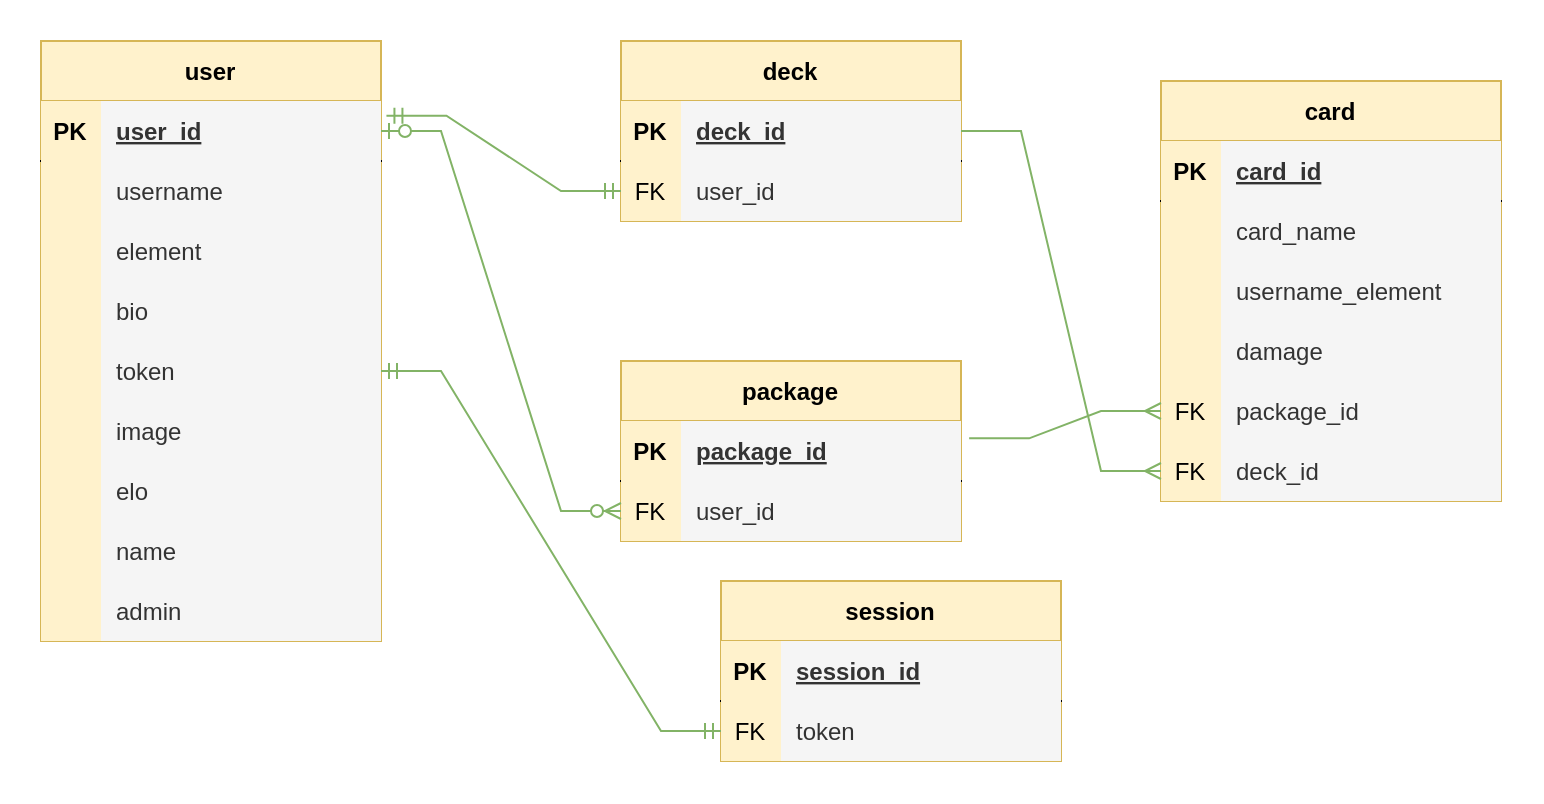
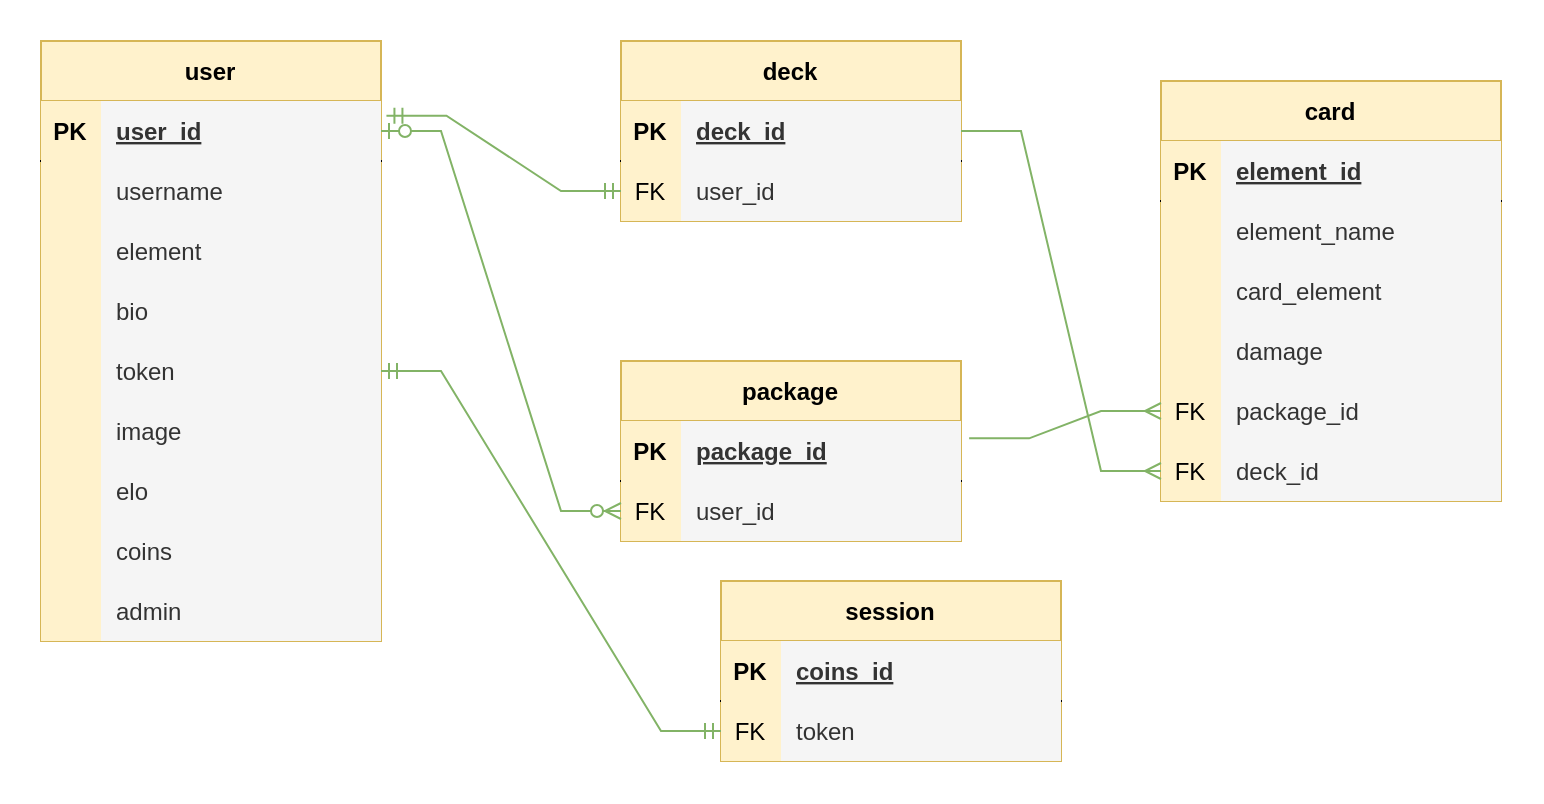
(1280, 172) -> (1297, 172)
(1296, 232) -> (1314, 232)
(1340, 292) -> (1314, 292)
(143, 552) -> (146, 552)
(857, 672) -> (844, 672)
